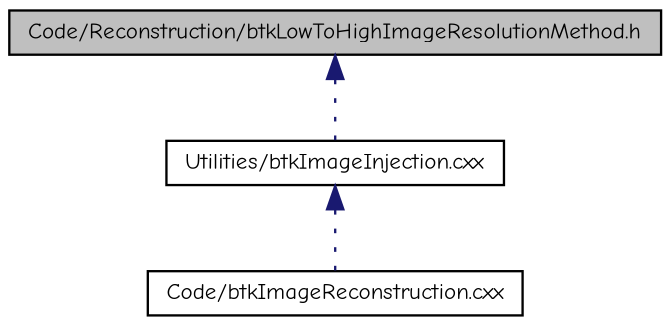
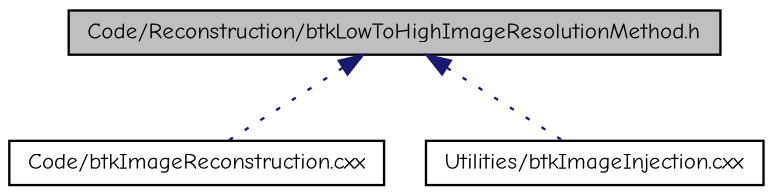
(335, 240) -> (286, 104)
